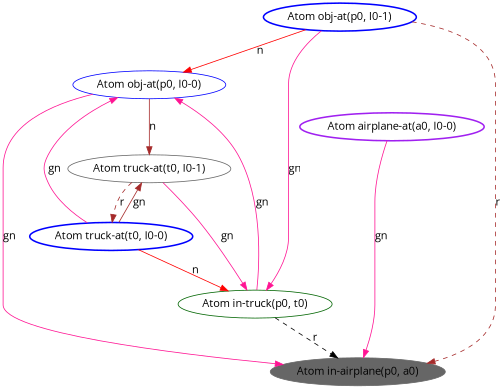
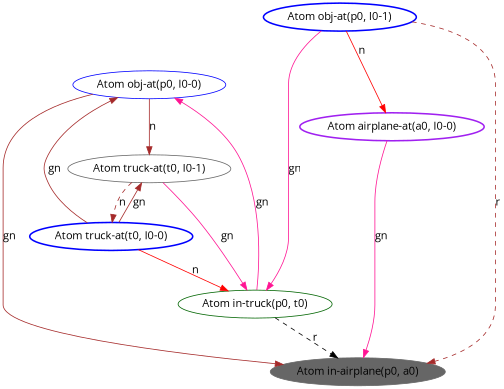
(248, 50) -> (364, 68)
(48, 156) -> (48, 156)
(122, 203) -> (122, 203)
(9, 313) -> (9, 313)
